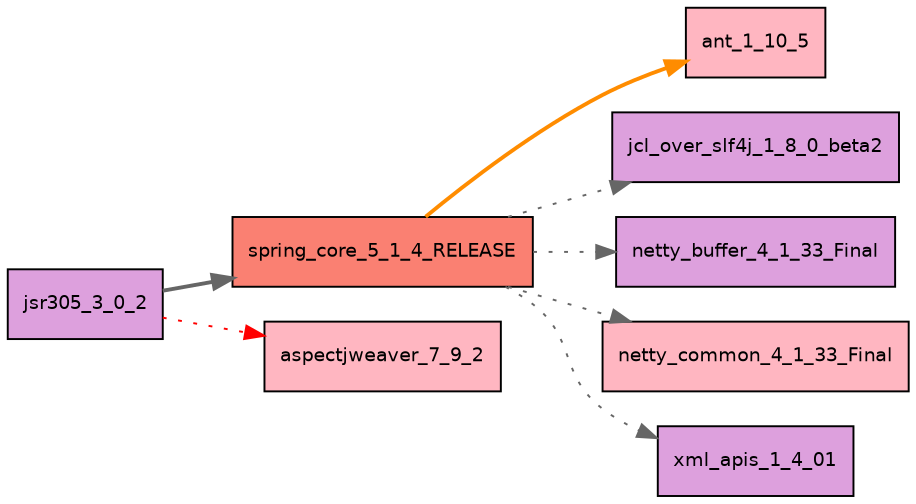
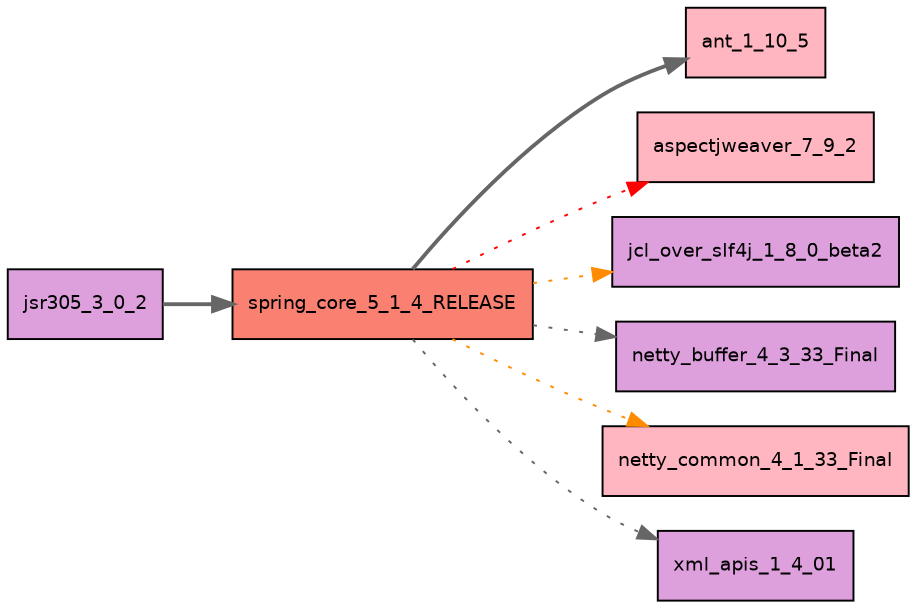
(540, 132) -> (527, 151)
(560, 202) -> (563, 279)
(756, 252) -> (756, 356)
(560, 302) -> (540, 381)
(204, 325) -> (540, 227)
